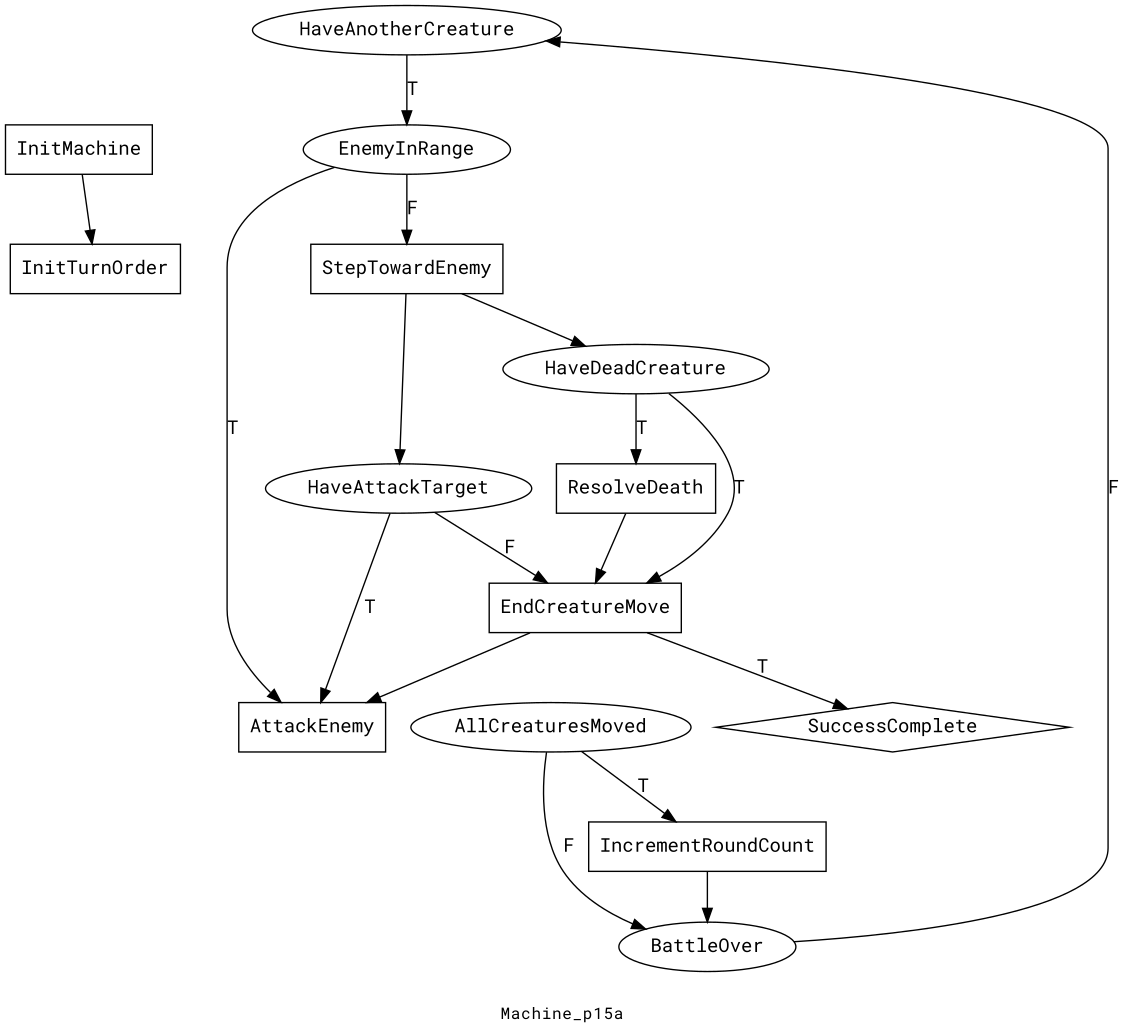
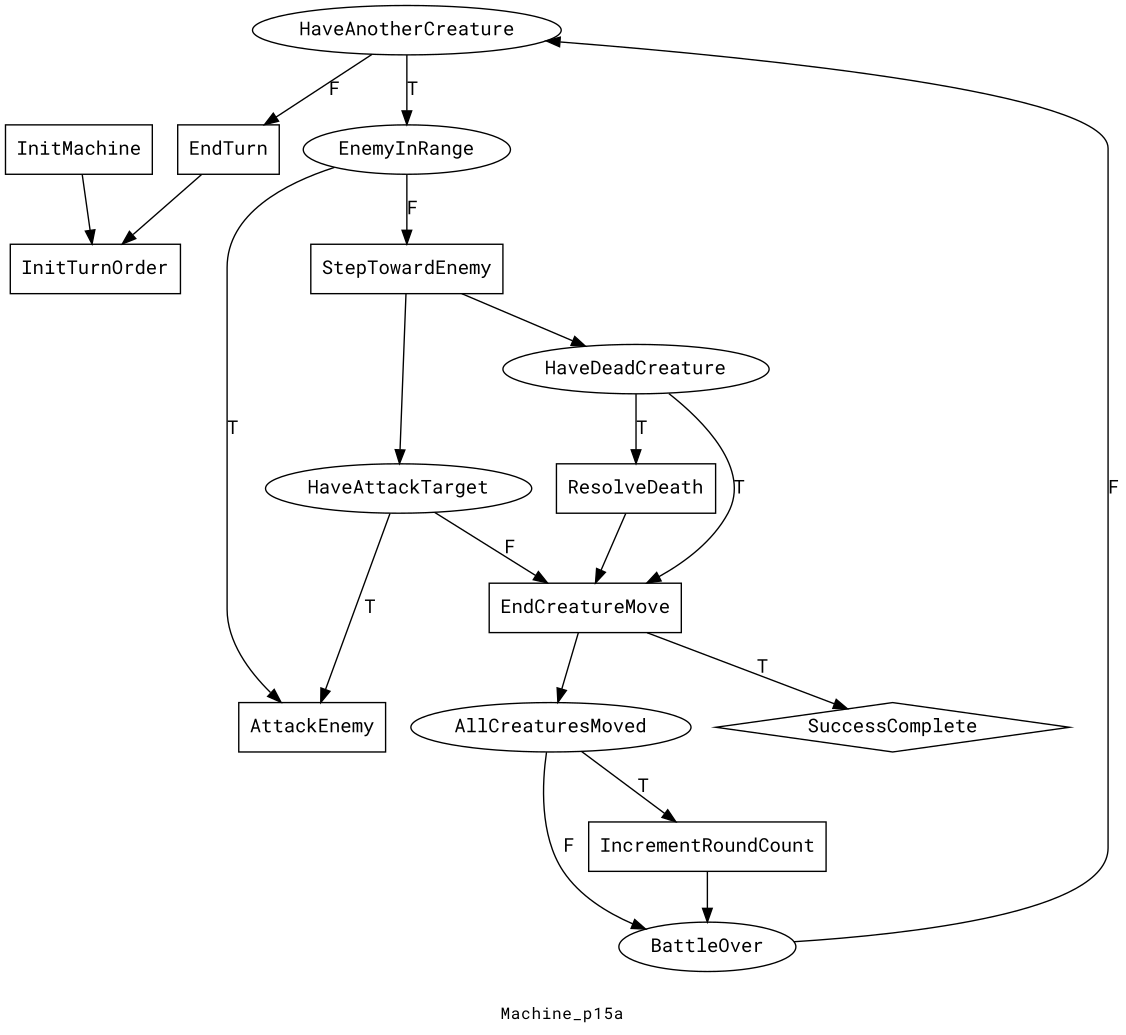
none -> (228, 150)
(455, 665) -> (570, 661)
